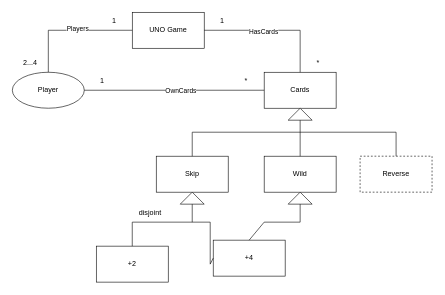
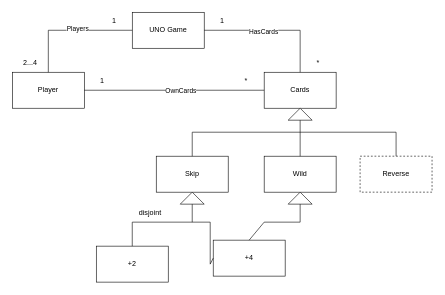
(48, 90) -> (48, 90)
